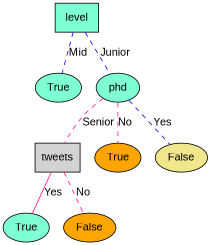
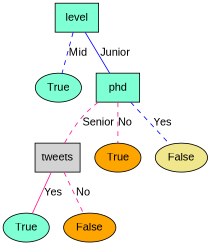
(98, 53) -> (97, 53)
(118, 88) -> (118, 88)
